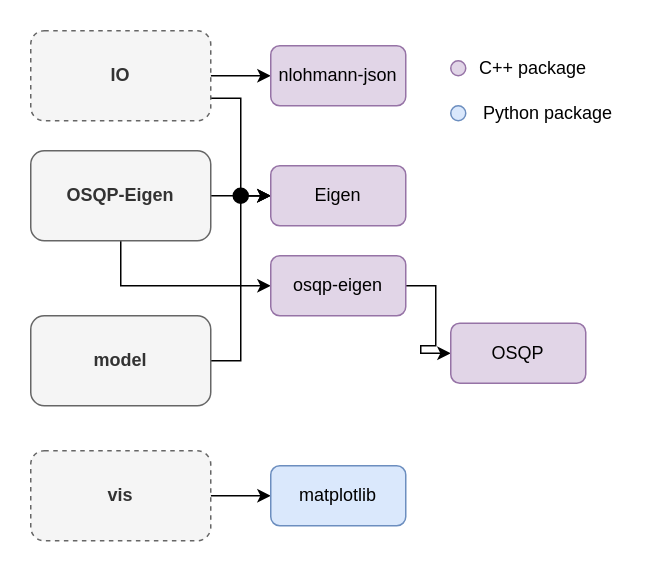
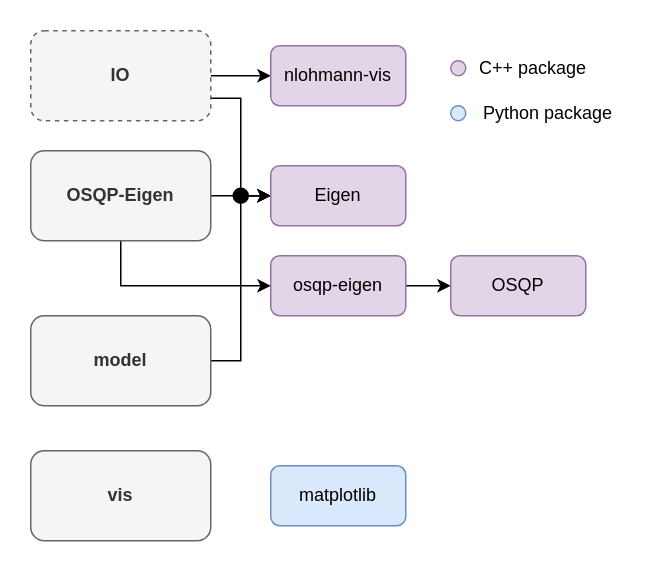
(338, 76) -> (338, 76)
(518, 353) -> (518, 286)
(121, 496) -> (121, 496)
(236, 496) -> none
